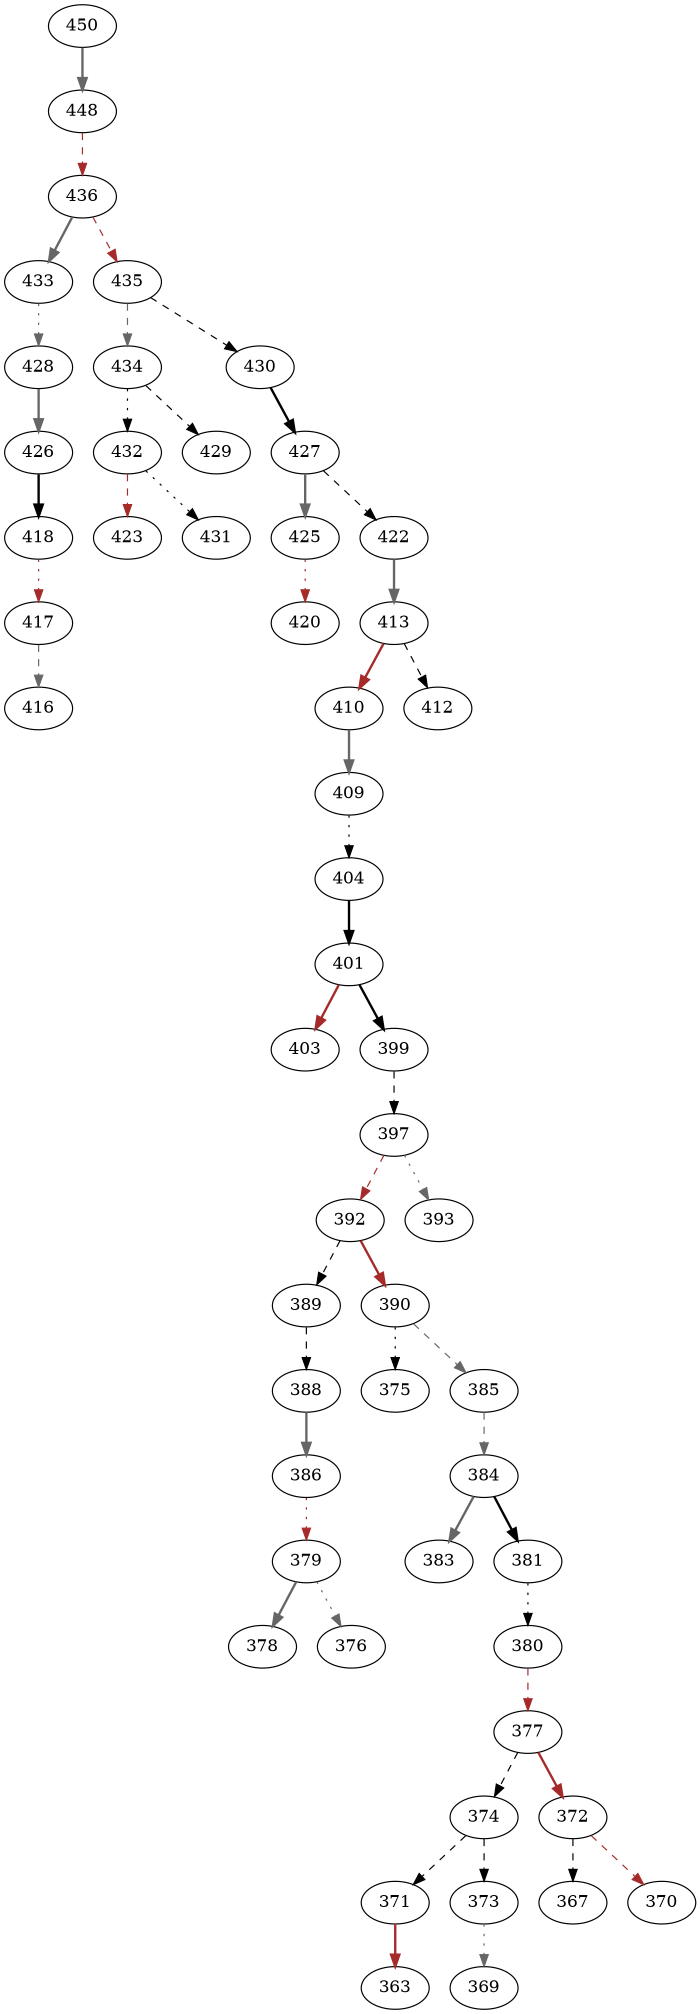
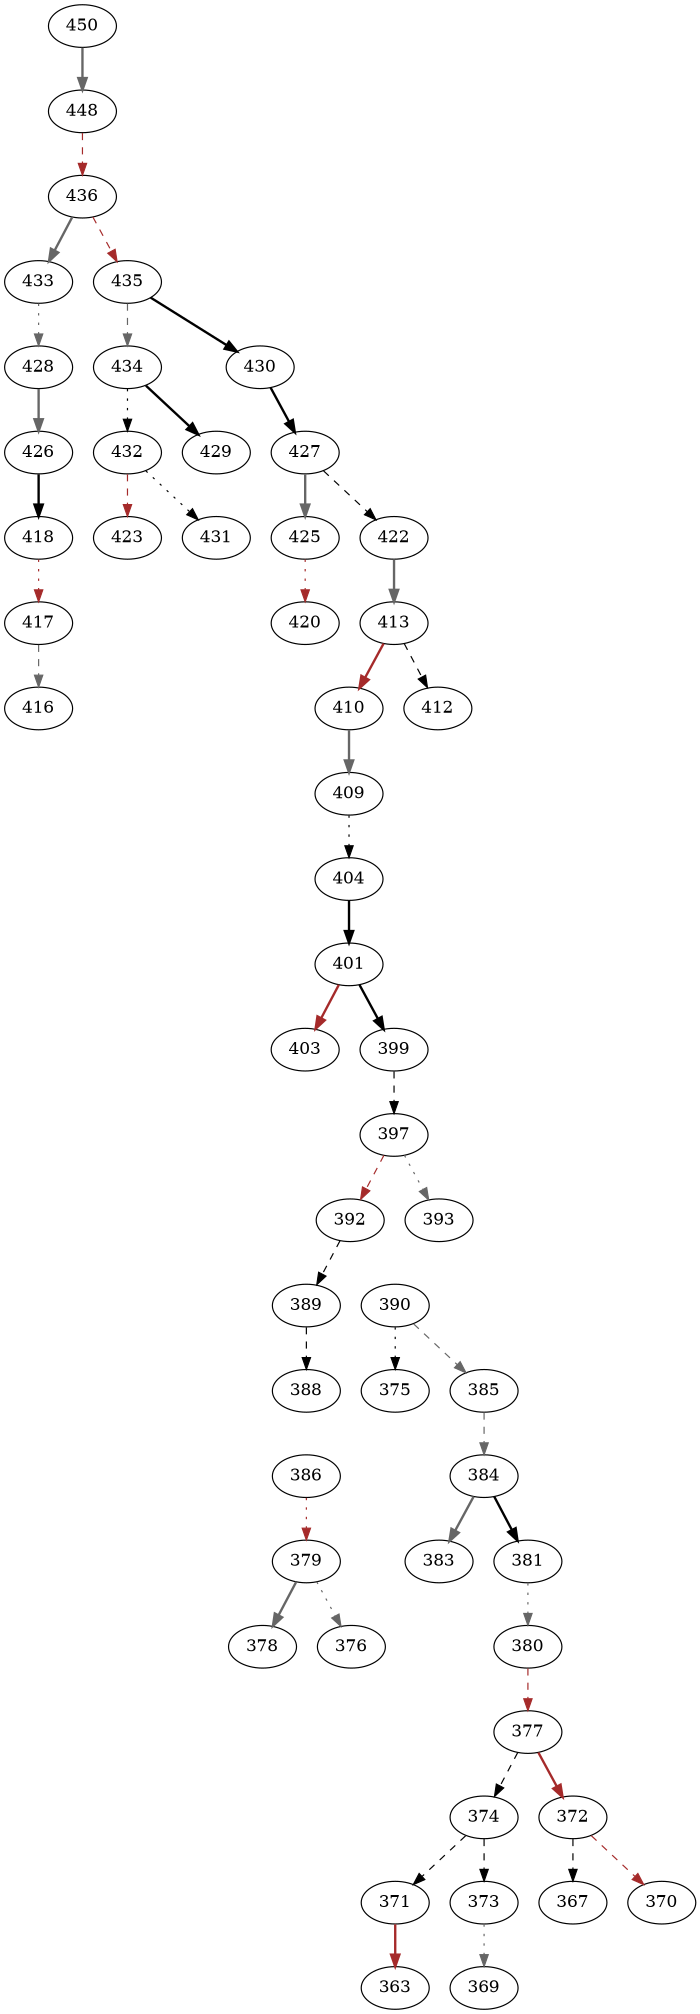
(189, 321) -> (189, 321)
(168, 406) -> (168, 406)
(370, 1258) -> none
(306, 1428) -> none
(528, 1598) -> (528, 1598)
